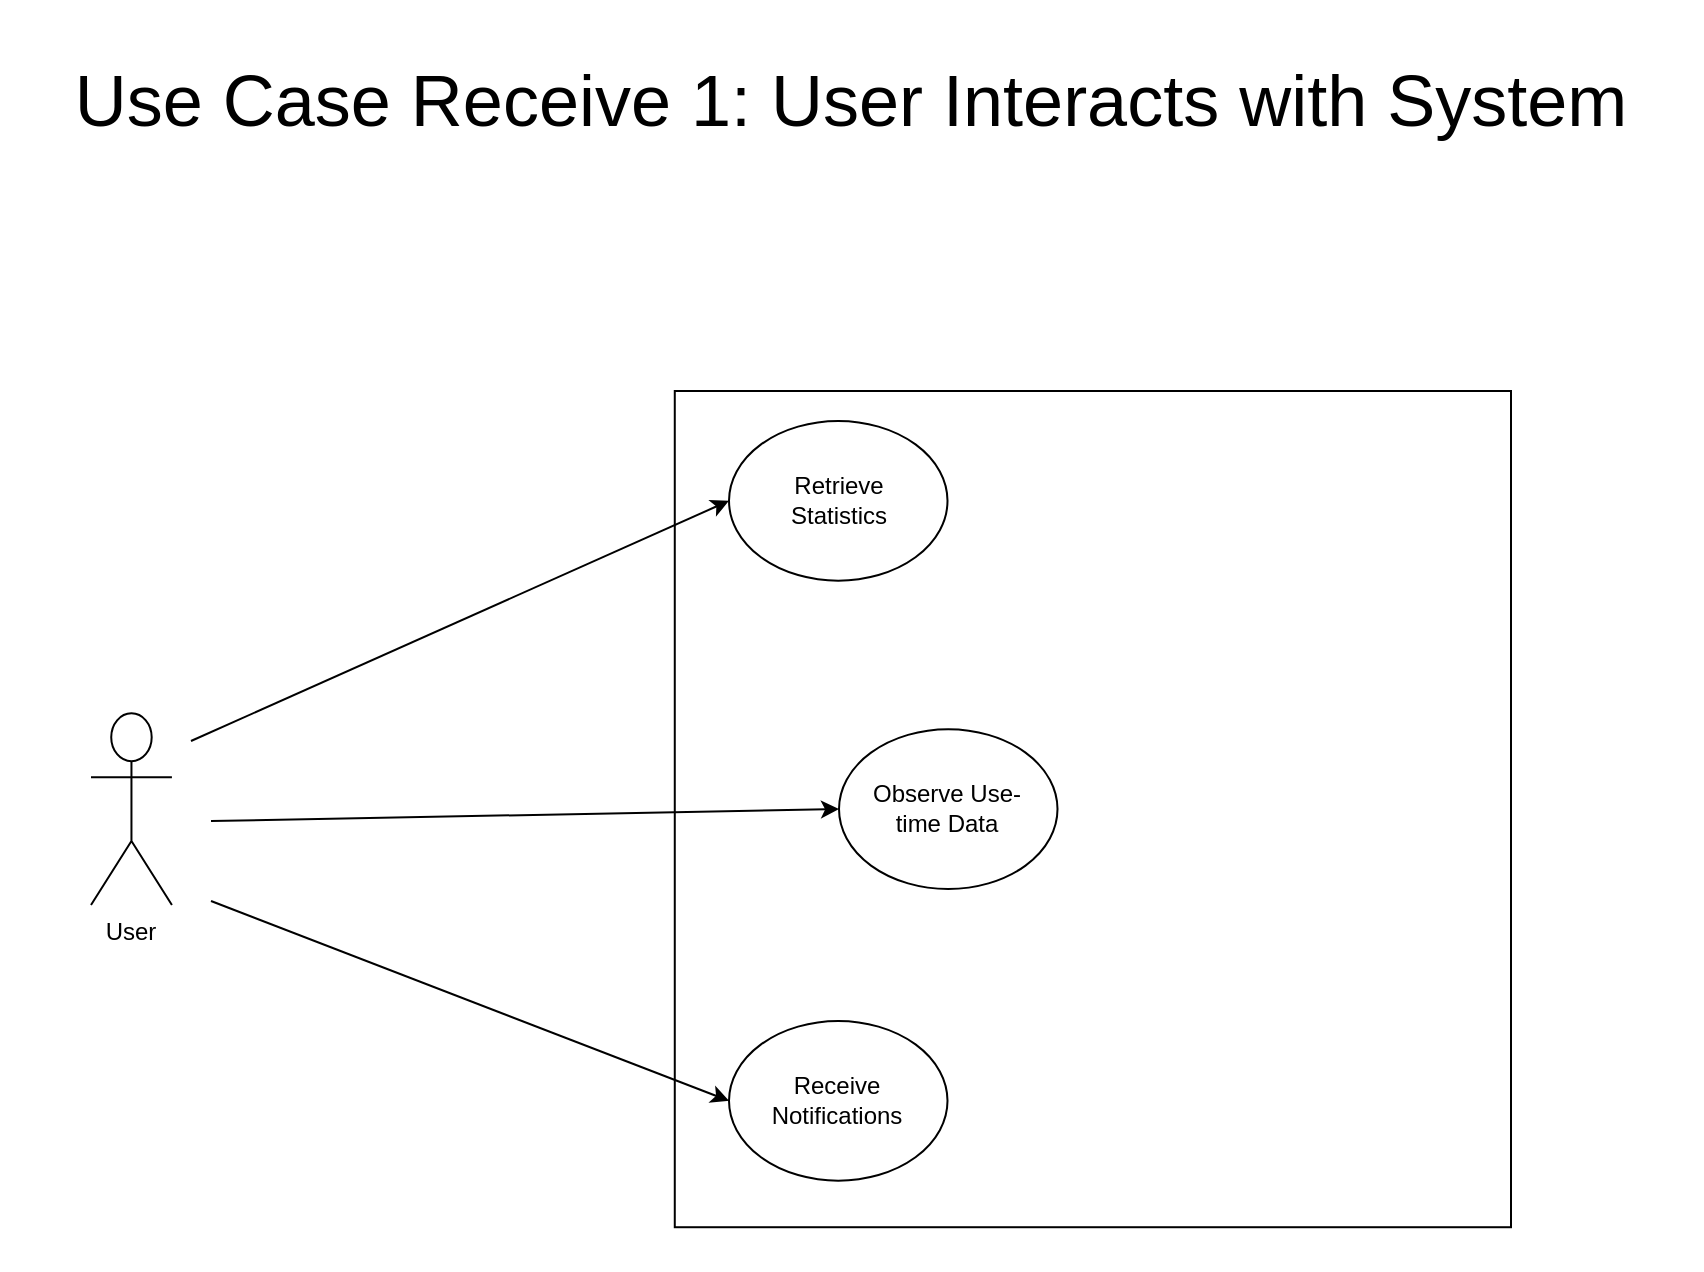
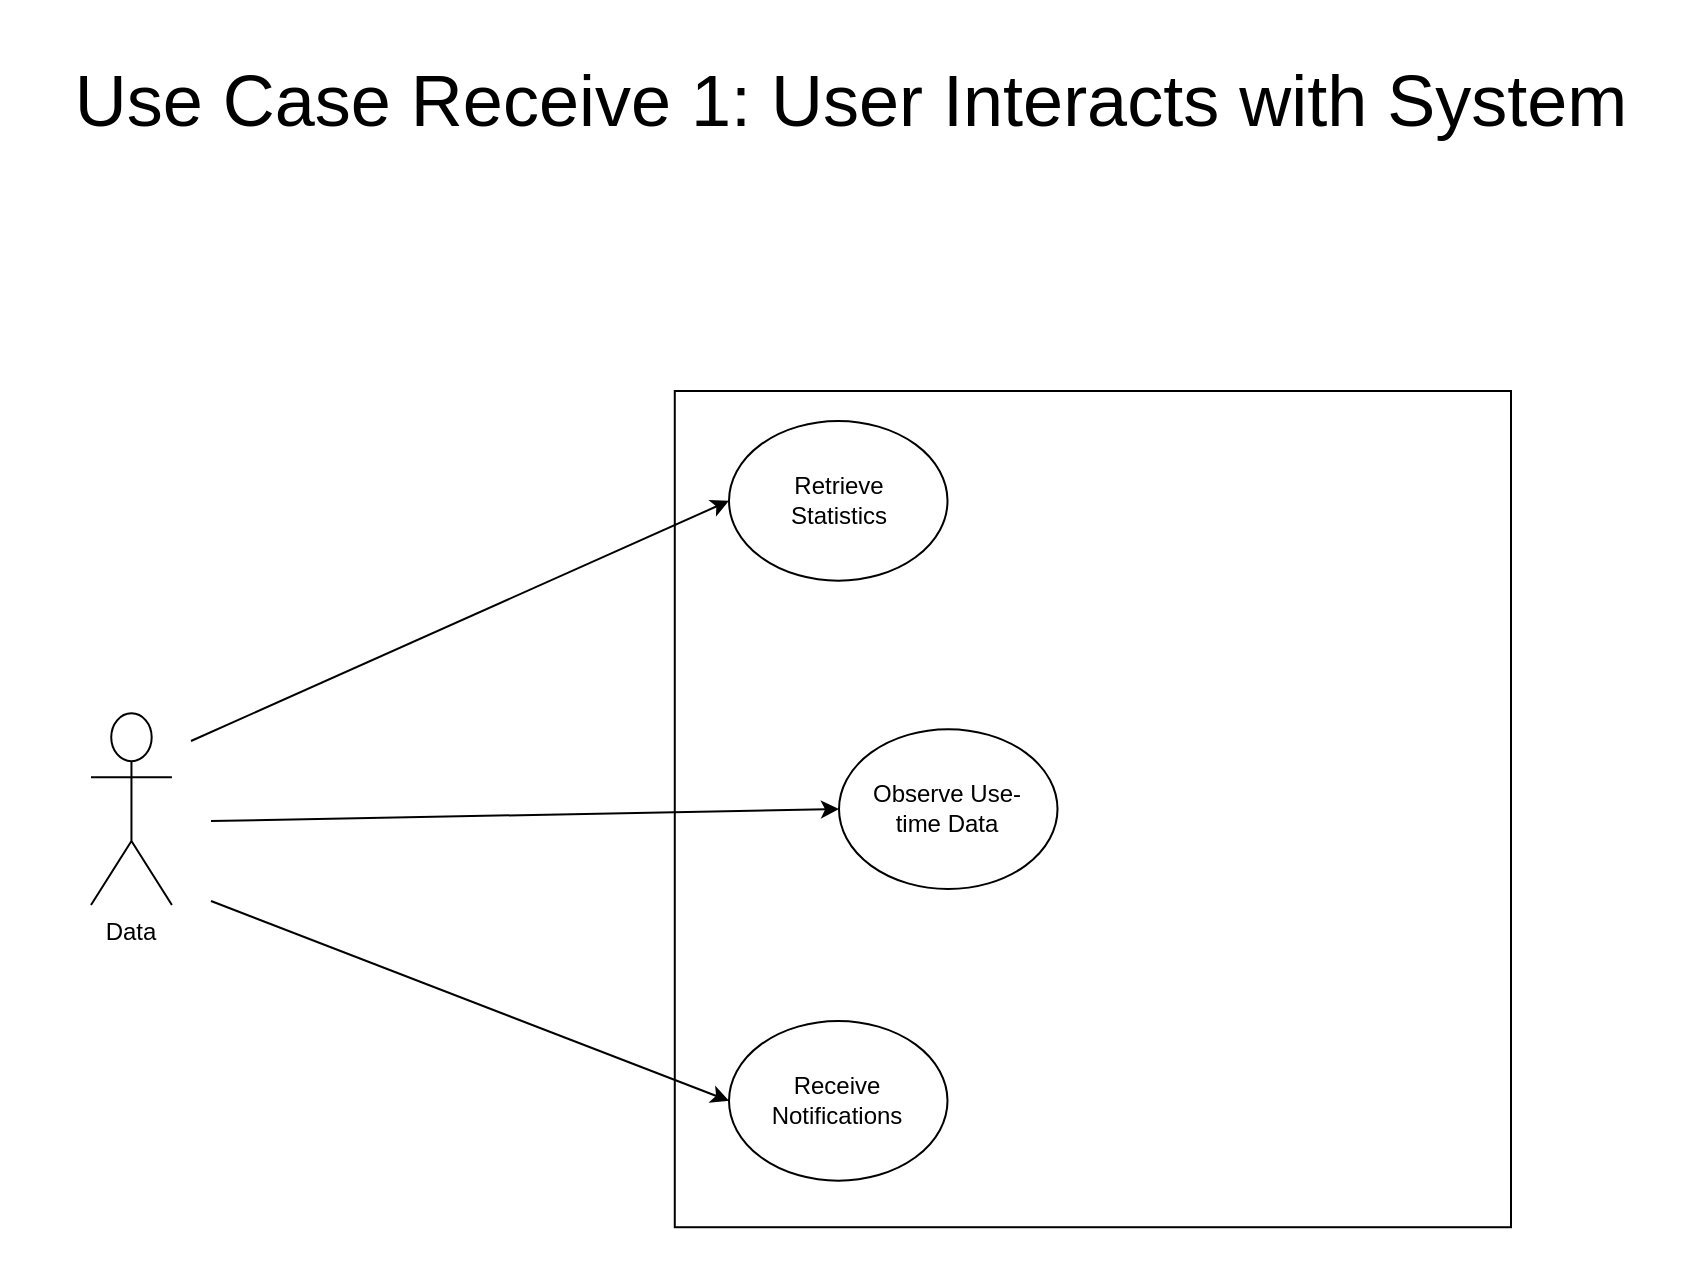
(132, 933) -> (132, 933)
